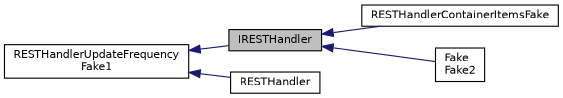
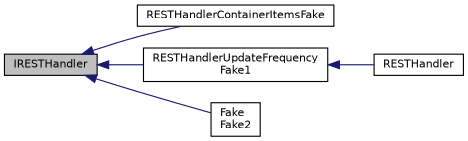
(215, 47) -> (126, 65)
